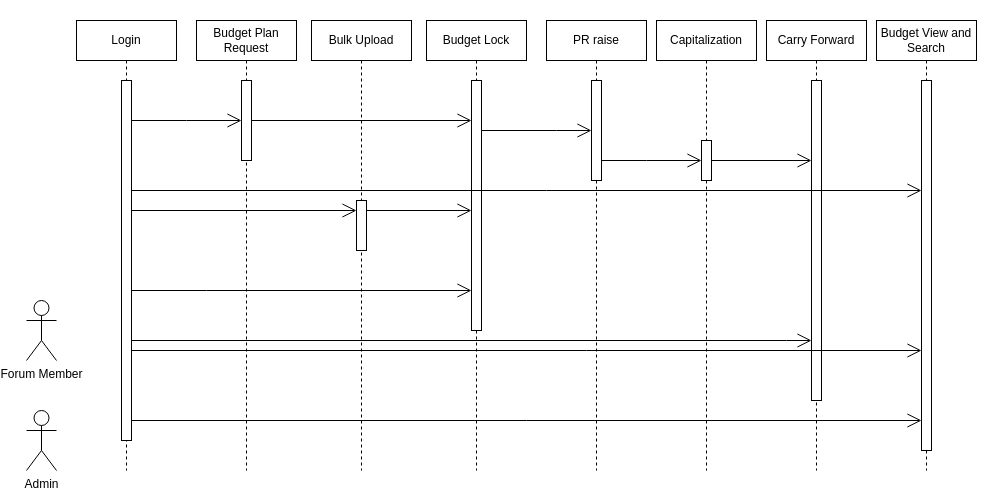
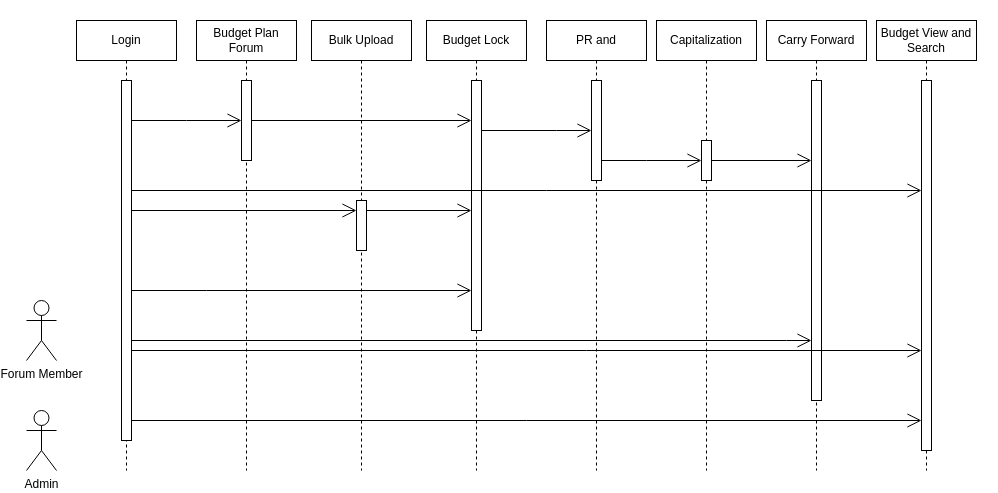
(247, 41) -> (247, 41)
(597, 41) -> (597, 41)
